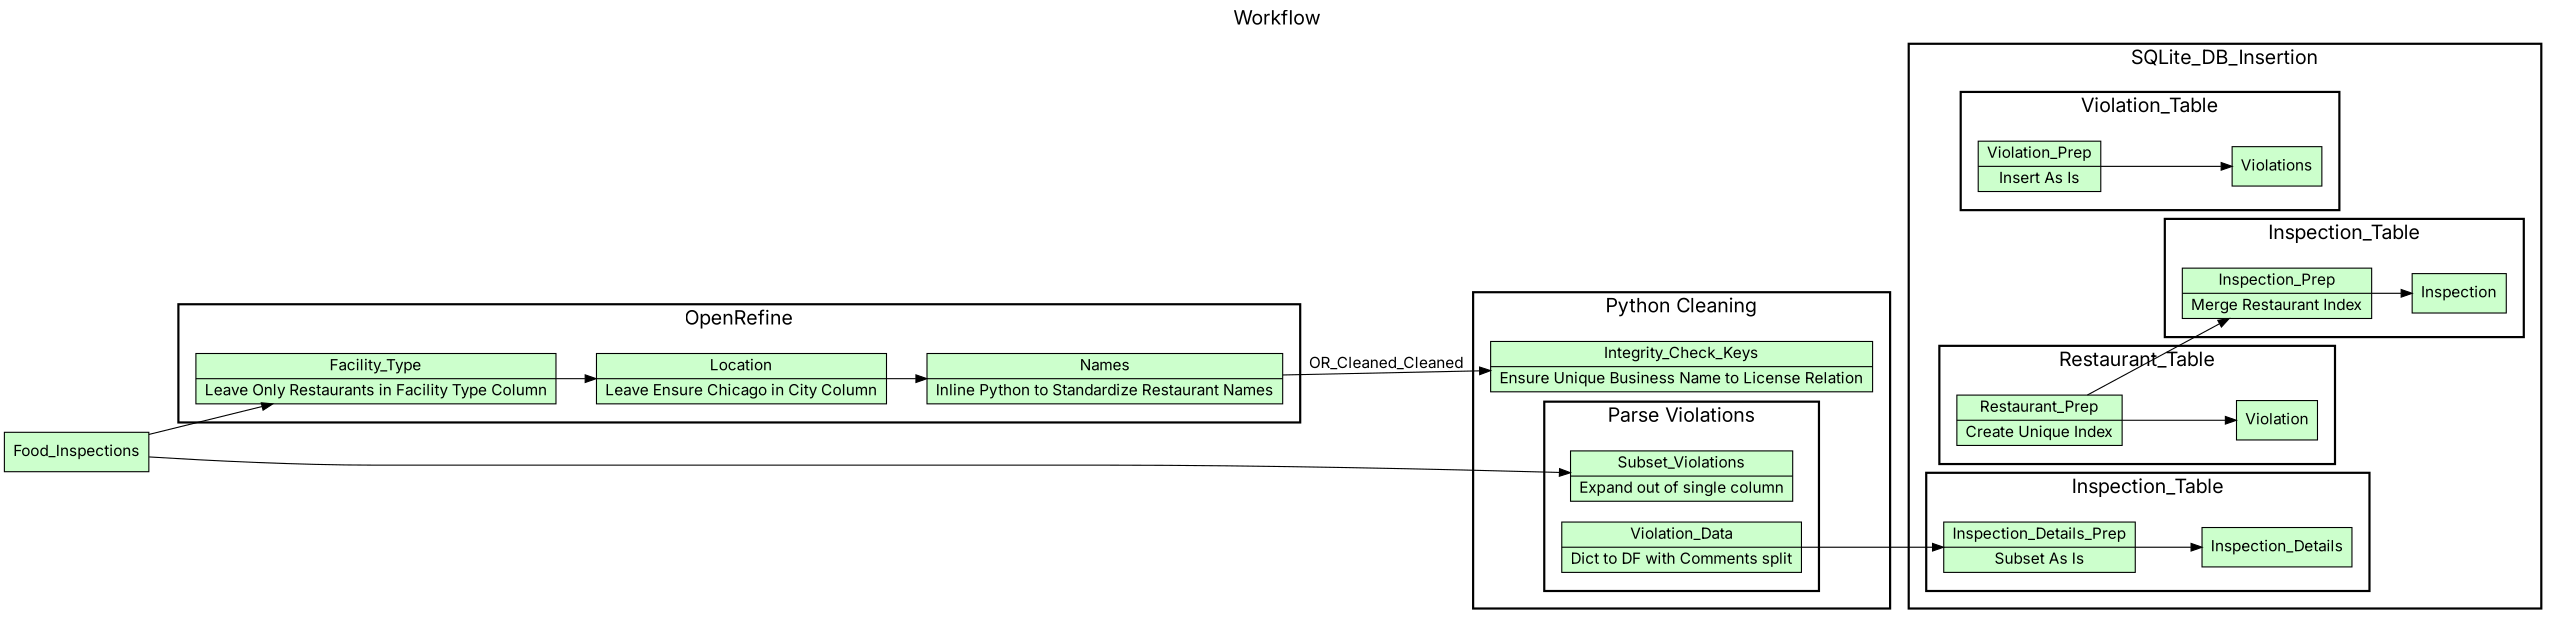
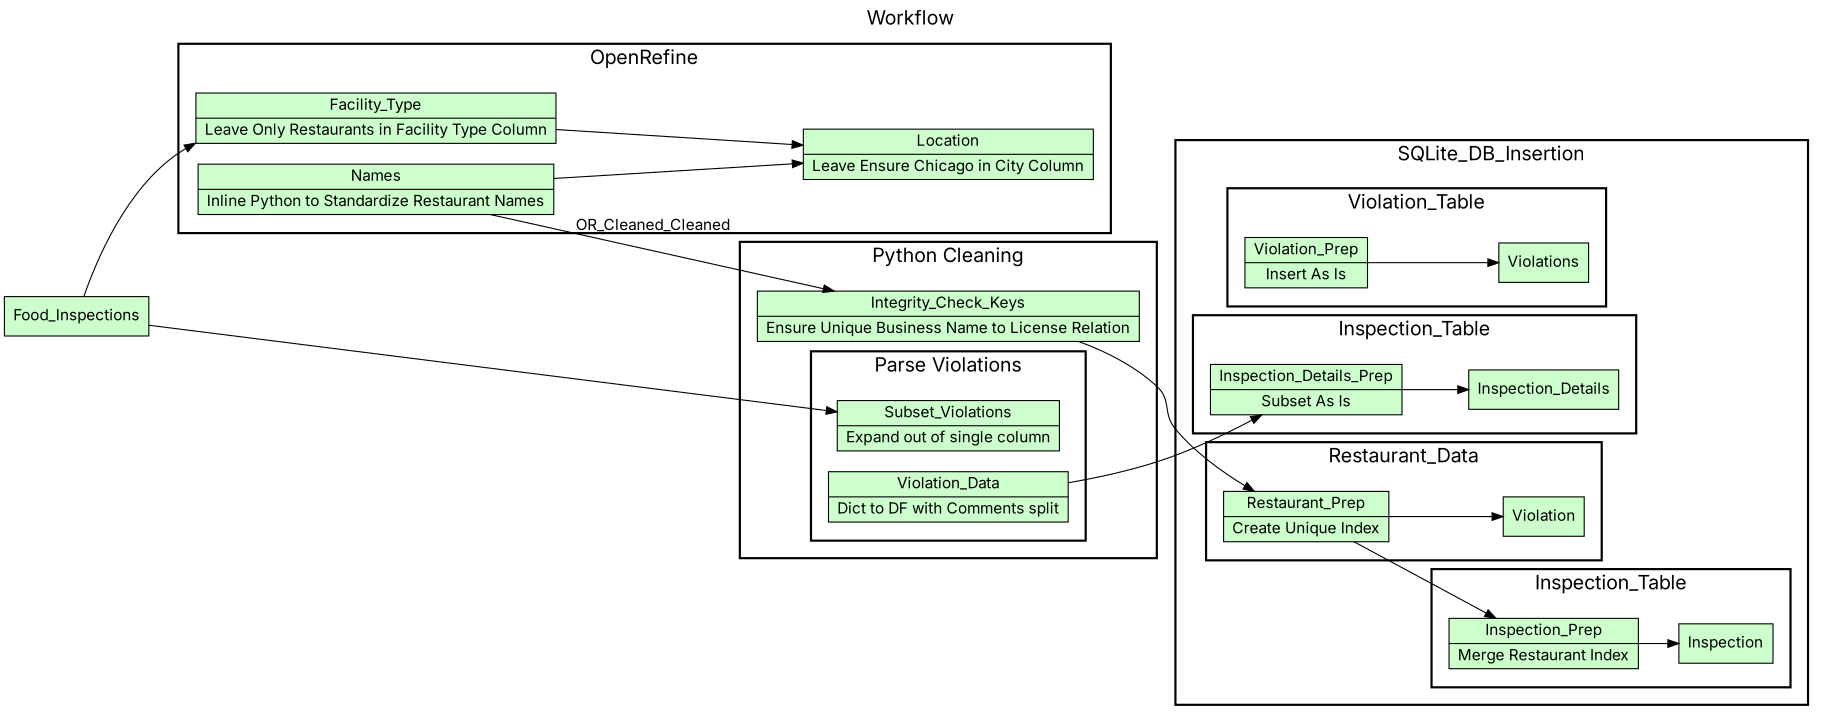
(2137, 361) -> (1404, 457)
(901, 379) -> (673, 171)
none -> (1167, 407)
